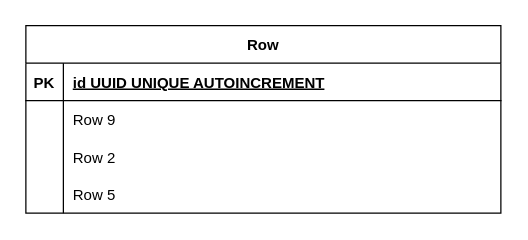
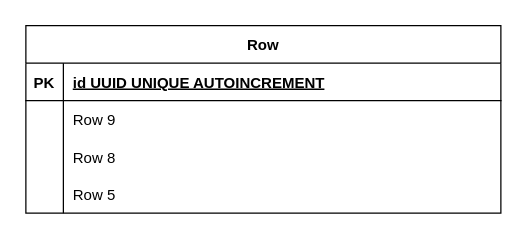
(92, 158) -> (92, 158)
